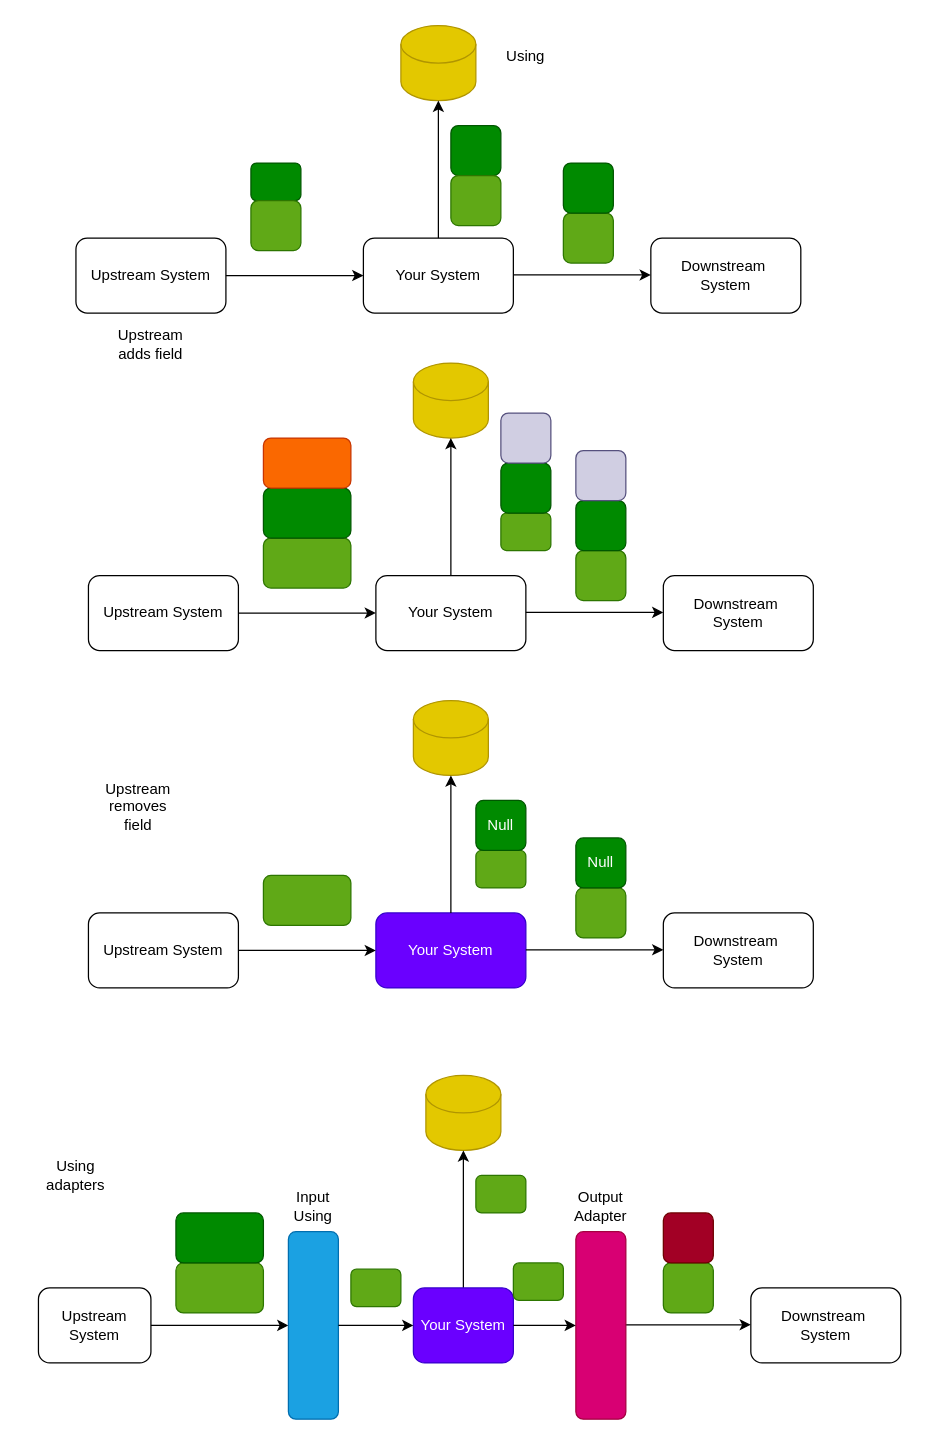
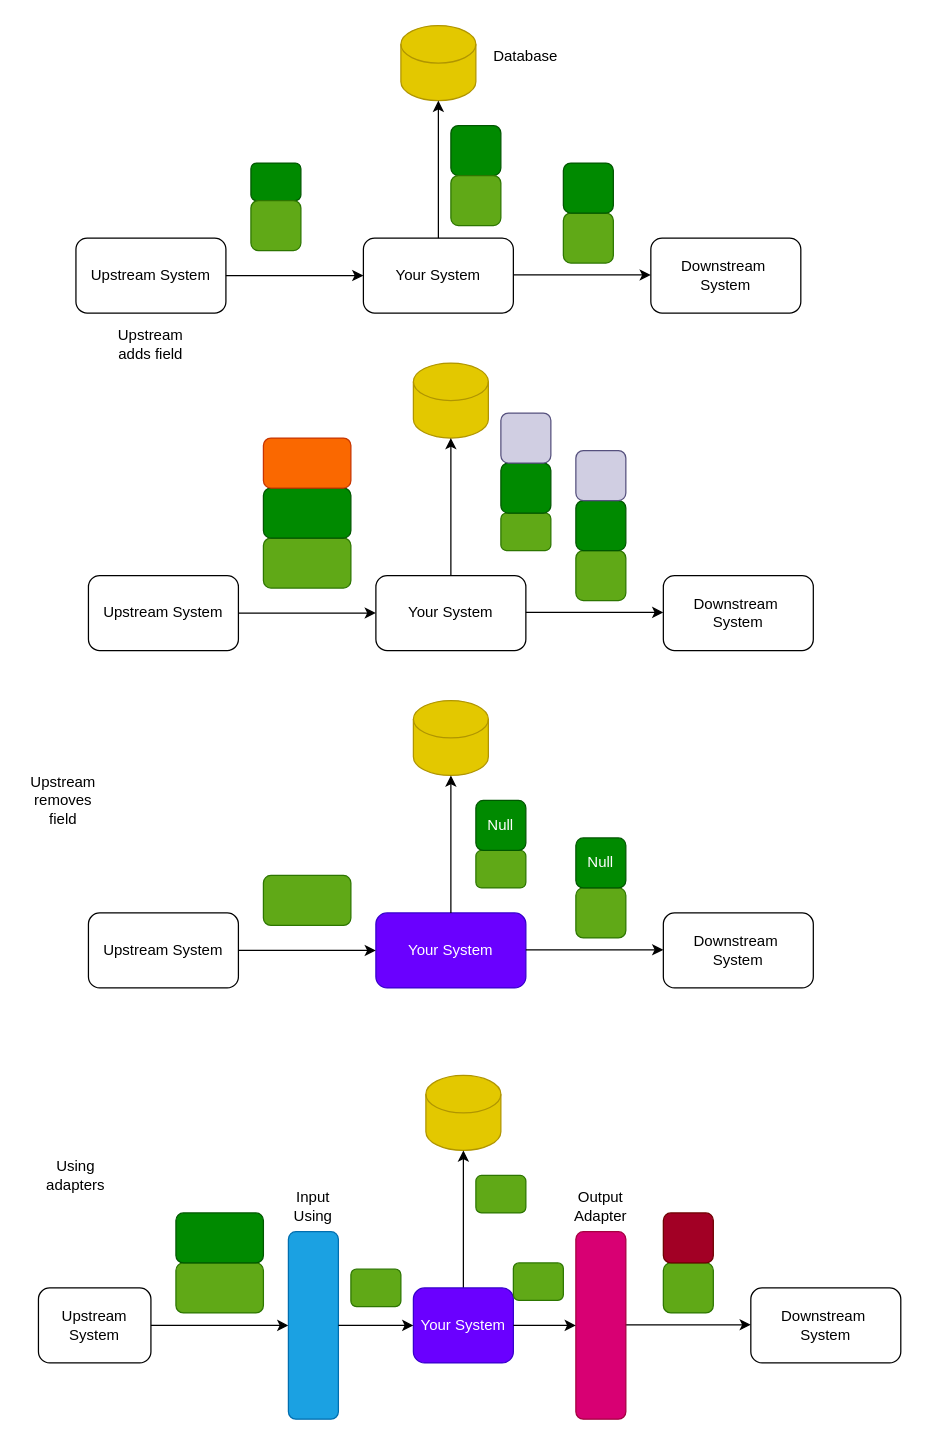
(526, 57) -> (526, 57)
(138, 807) -> (63, 801)
